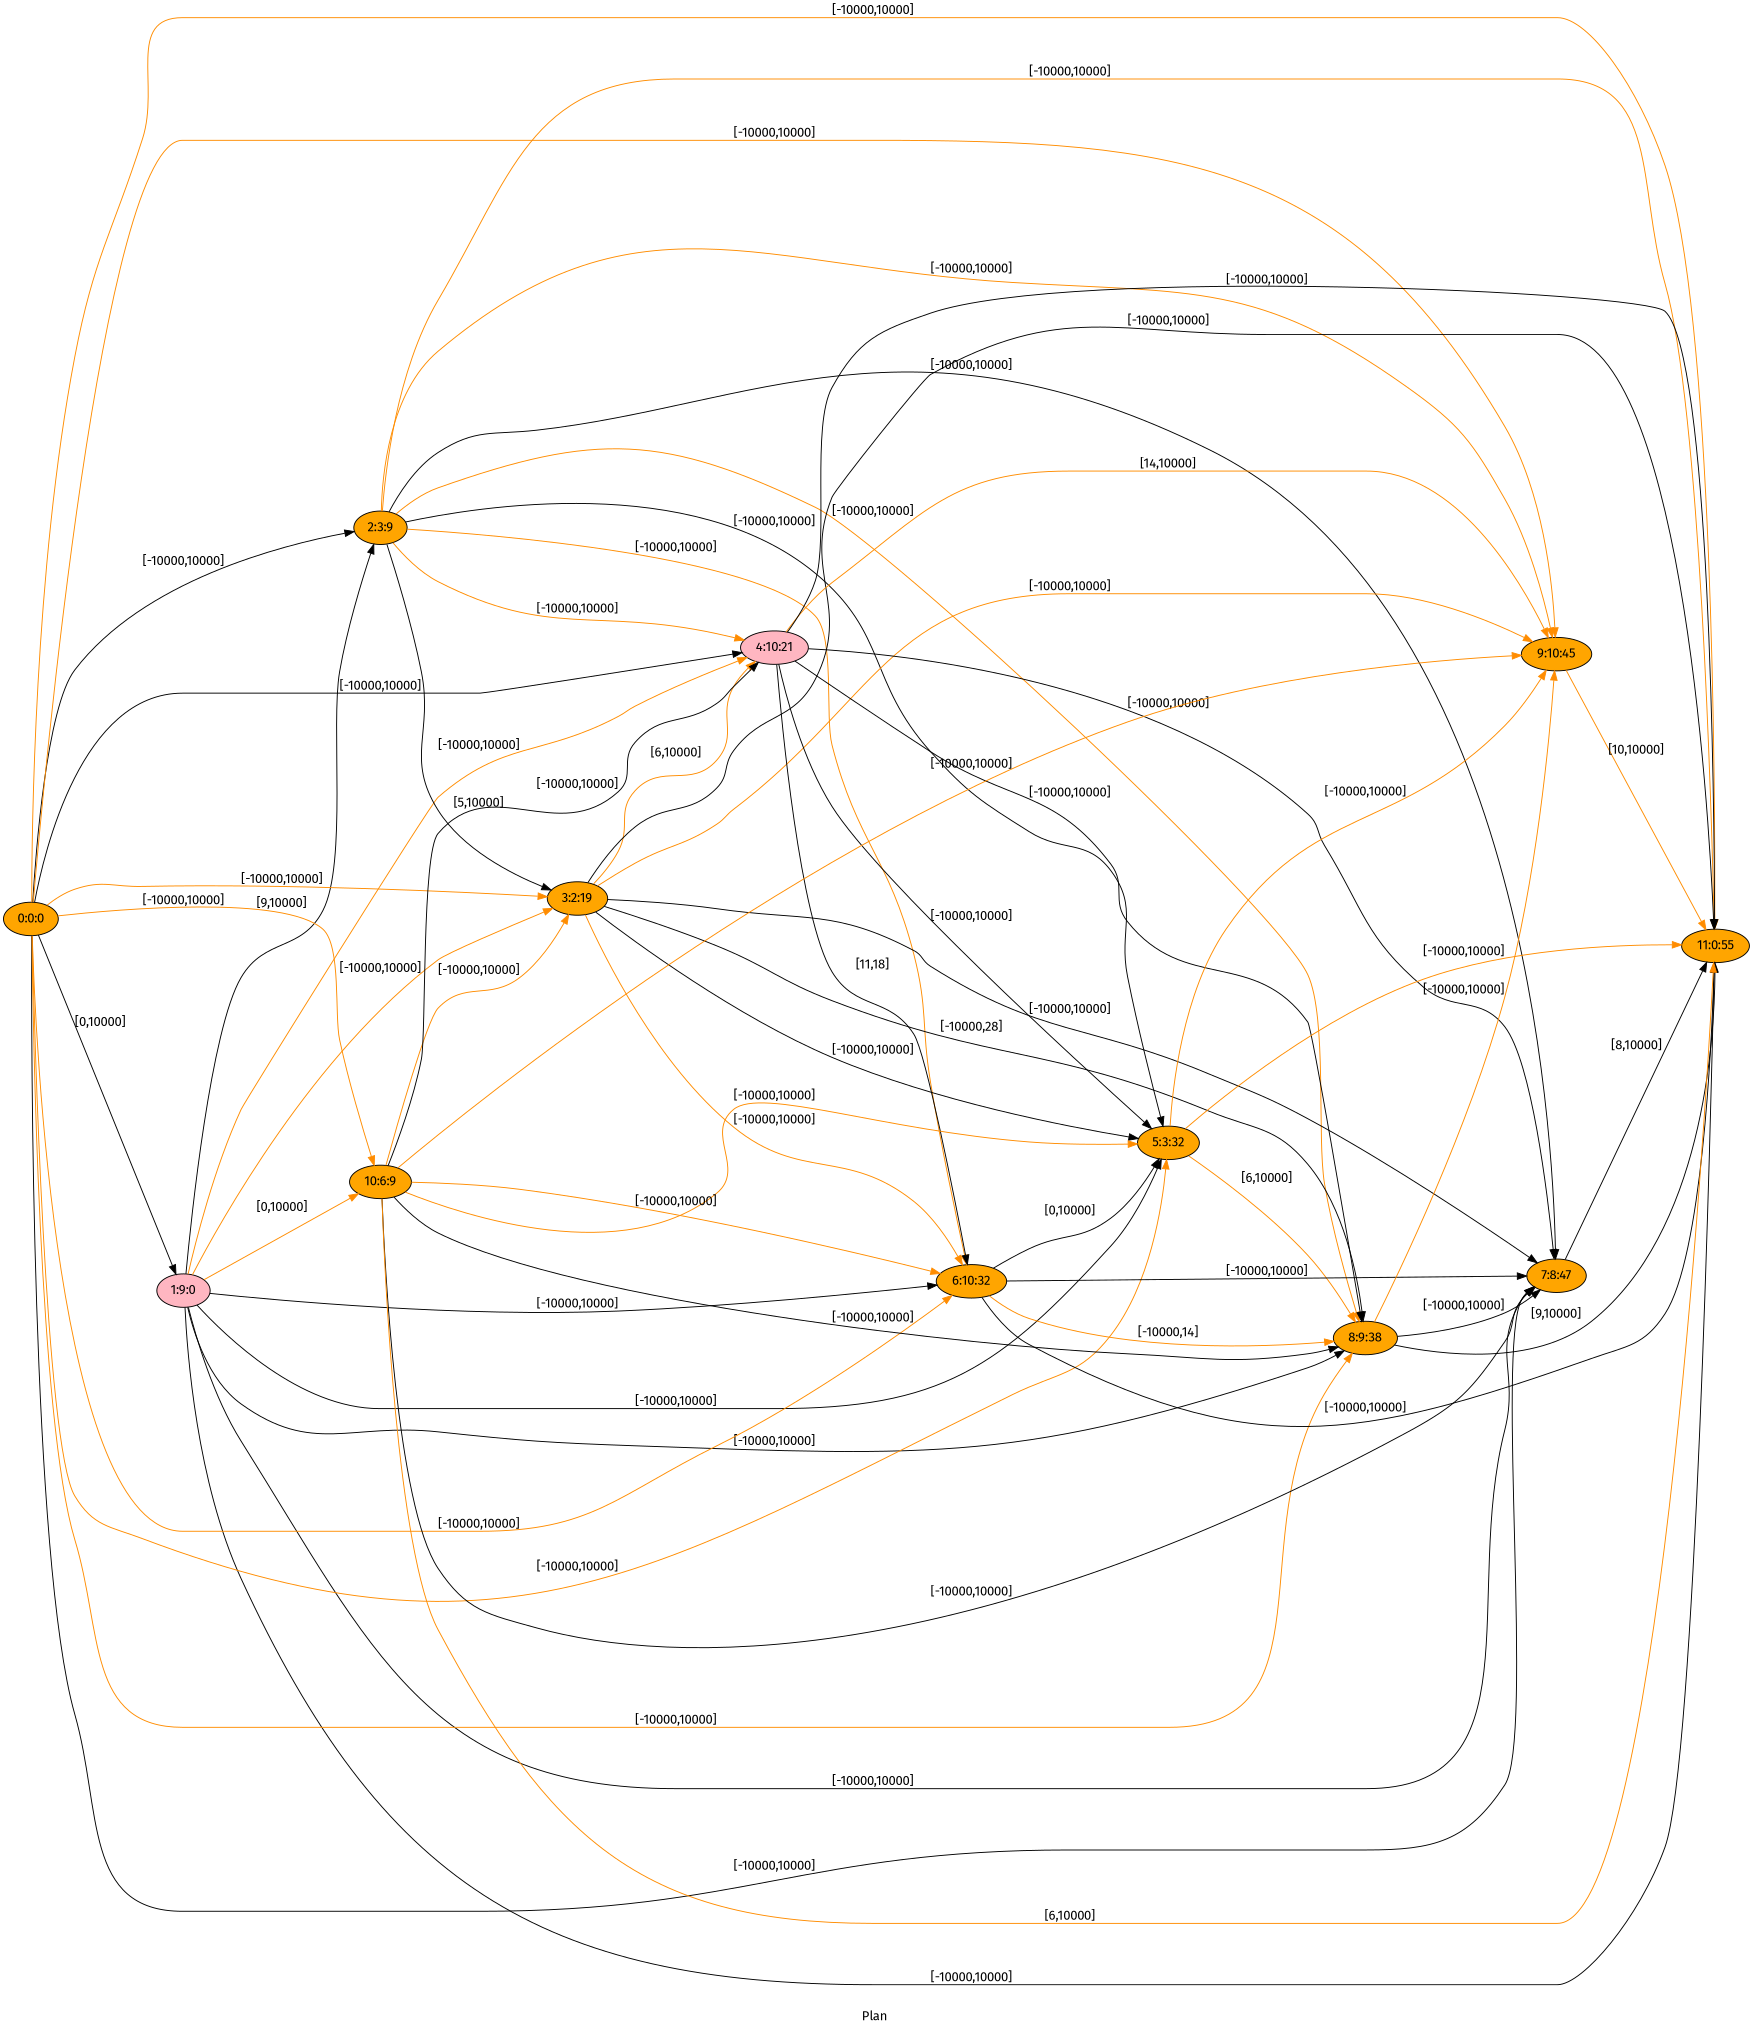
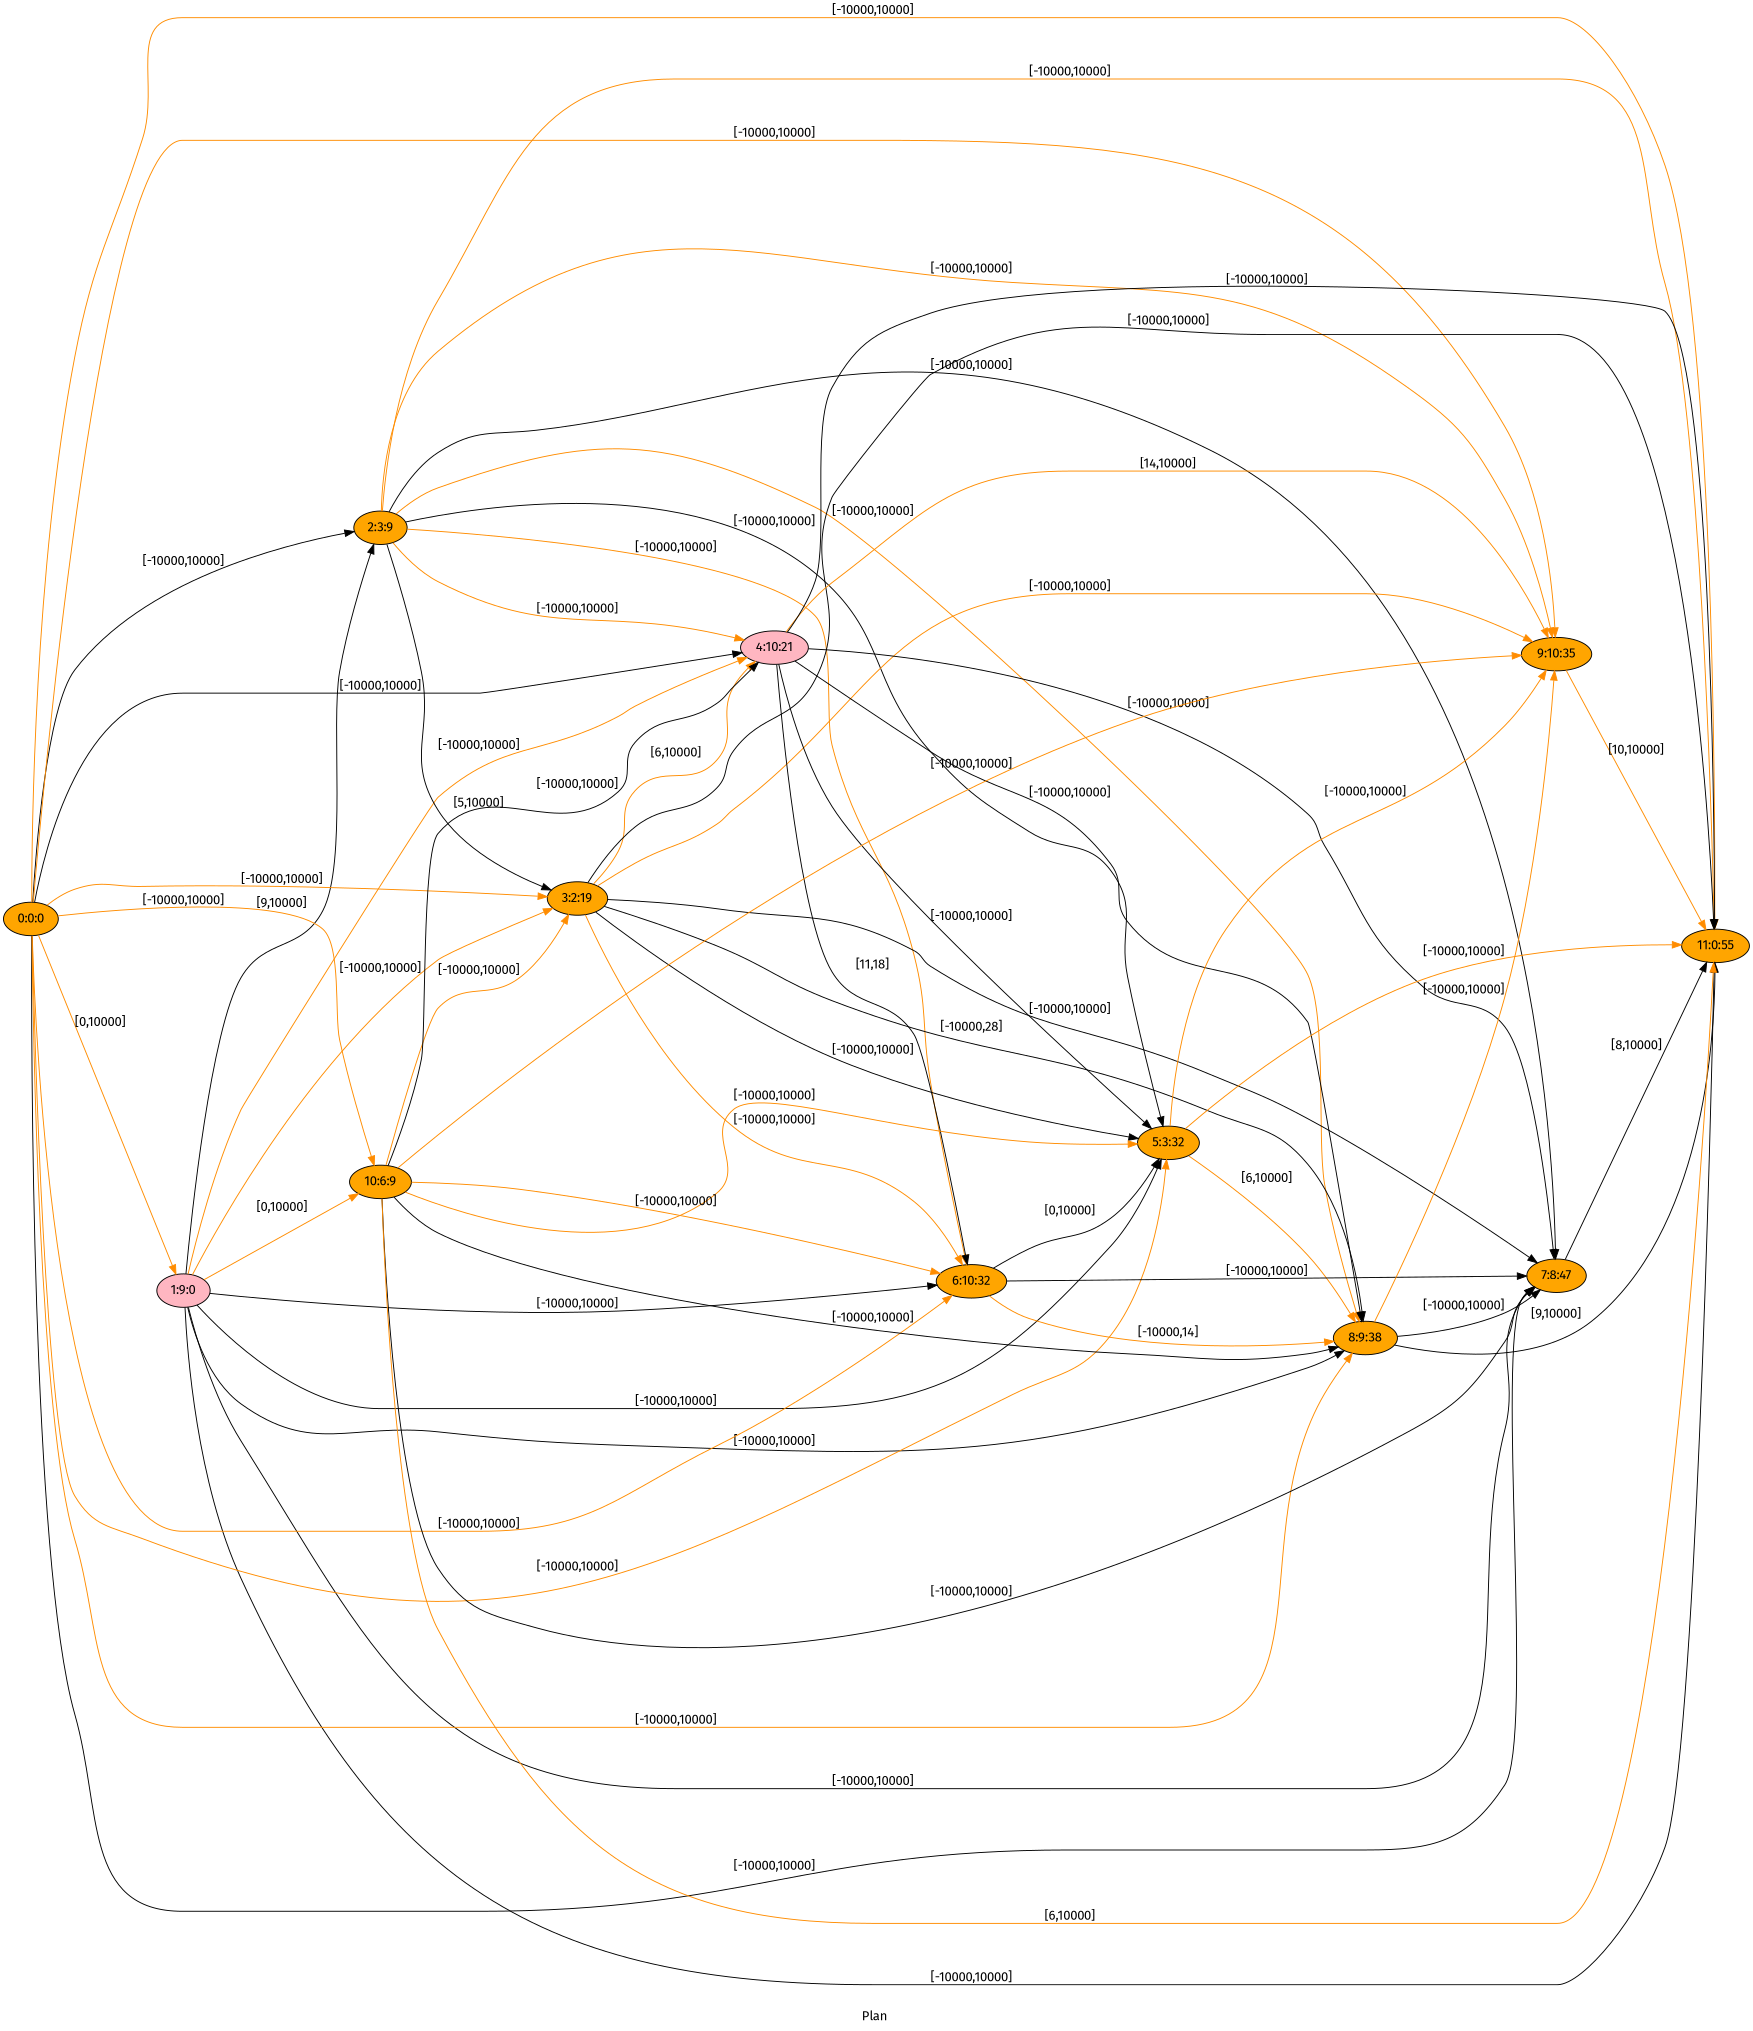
(1557, 654) -> (1557, 654)
(105, 1100) -> (105, 1100)
(1488, 1393) -> none
